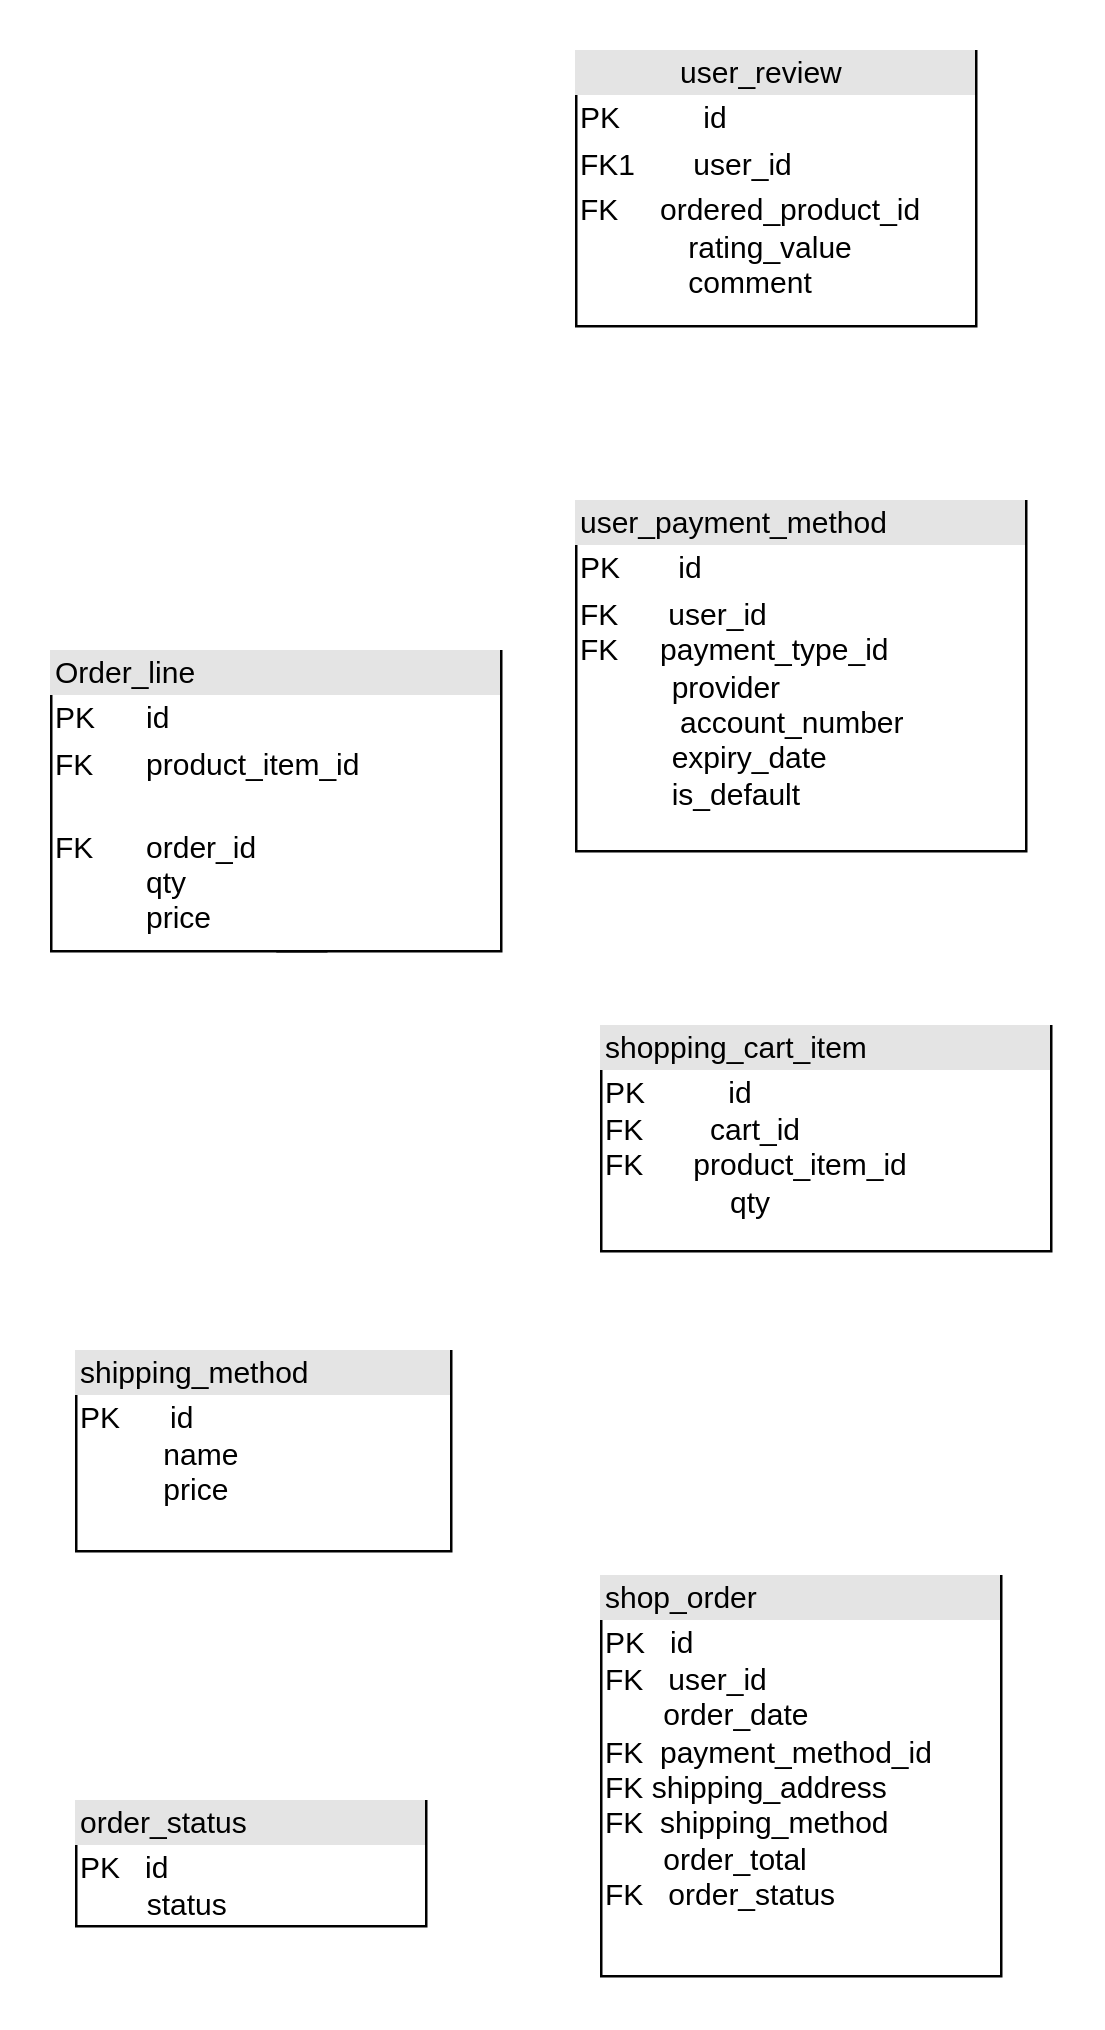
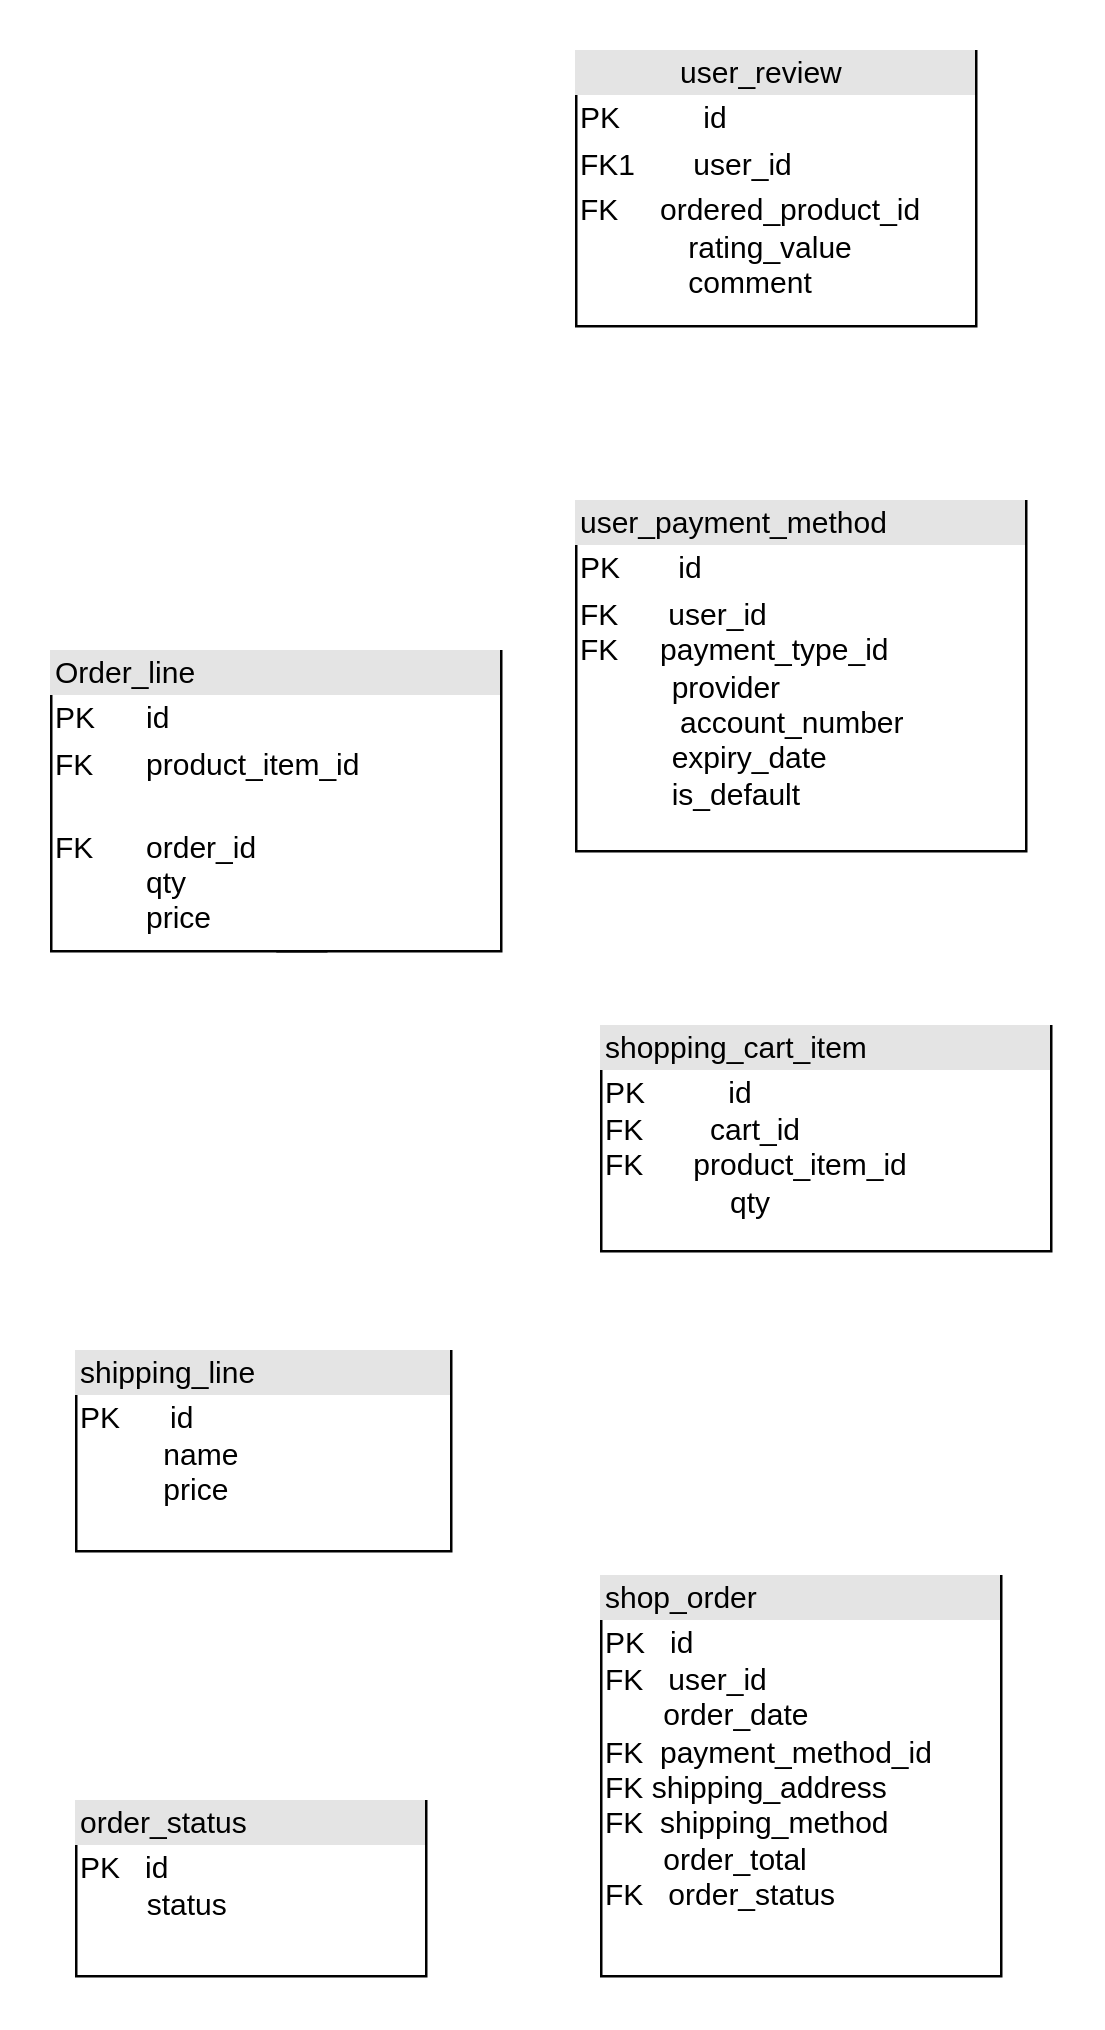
(194, 1423) -> (170, 1423)
(251, 1864) -> (251, 1889)
